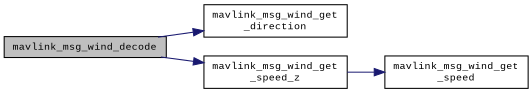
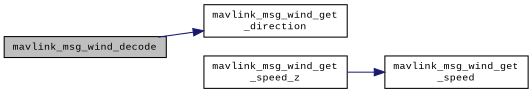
(177, 59) -> none
